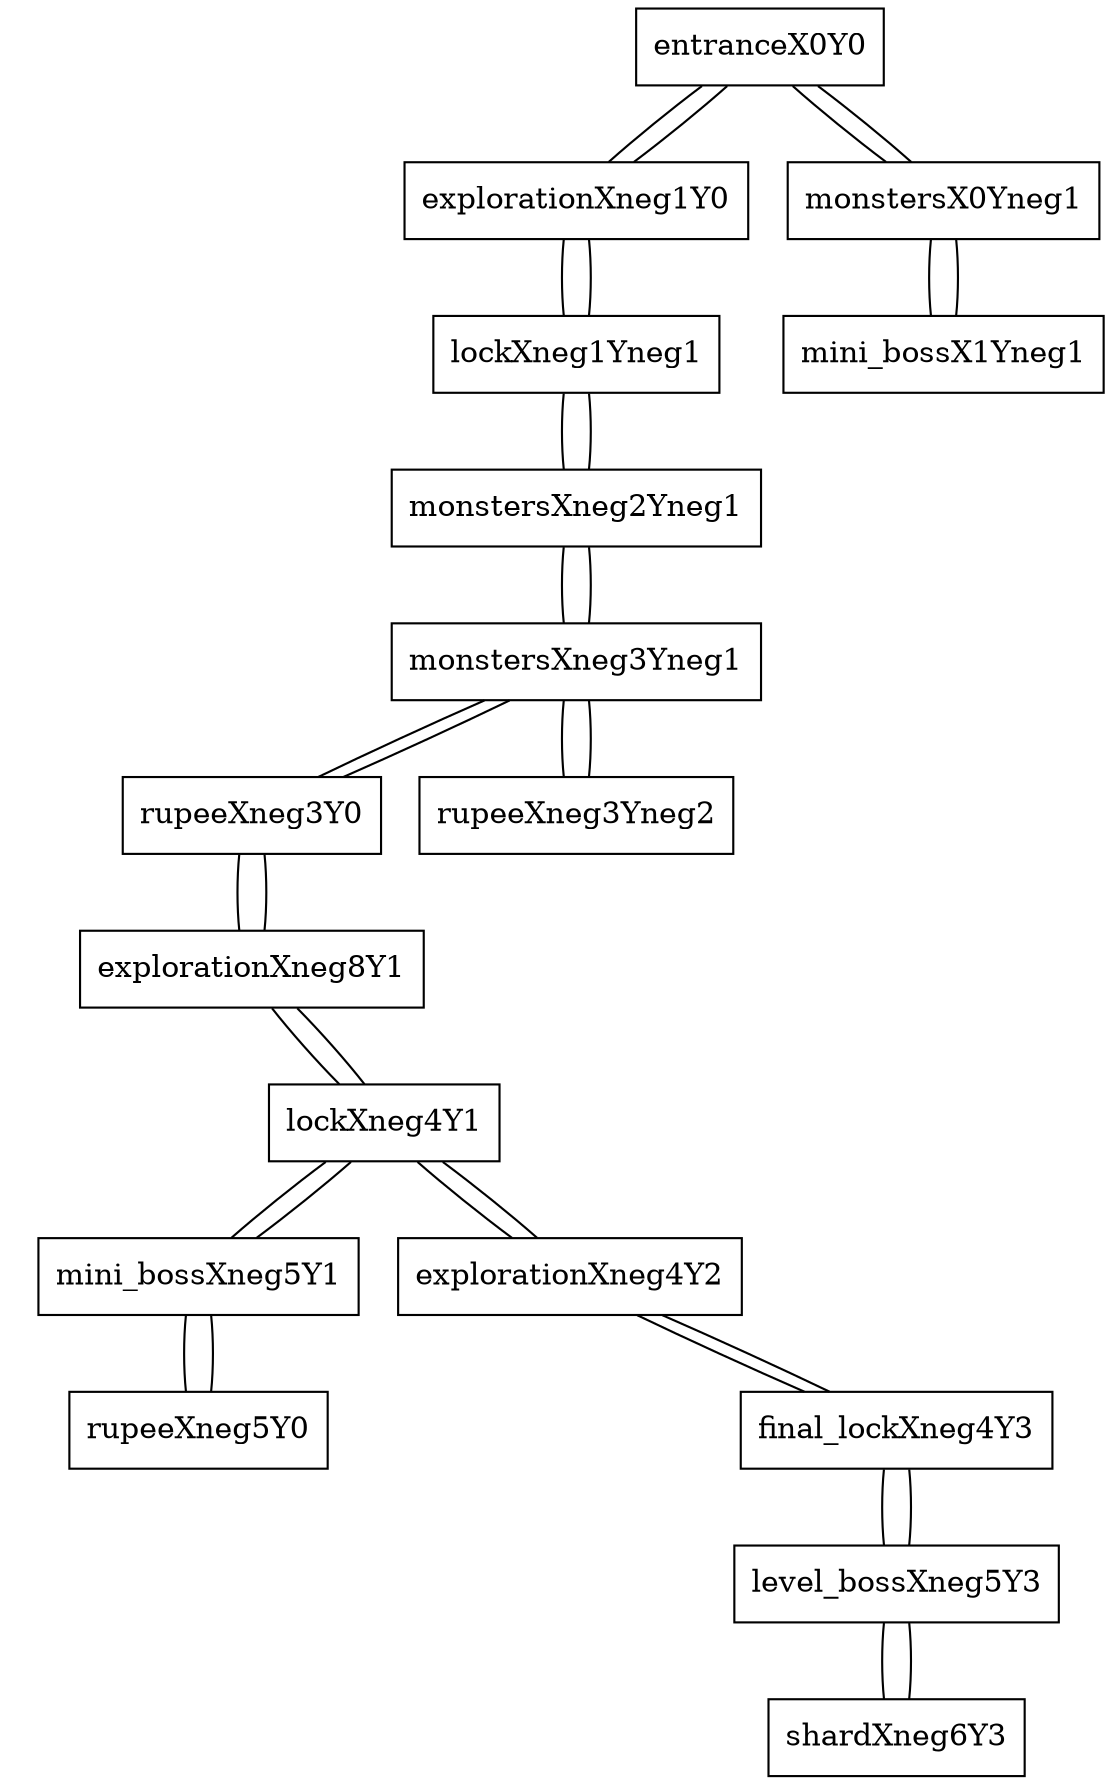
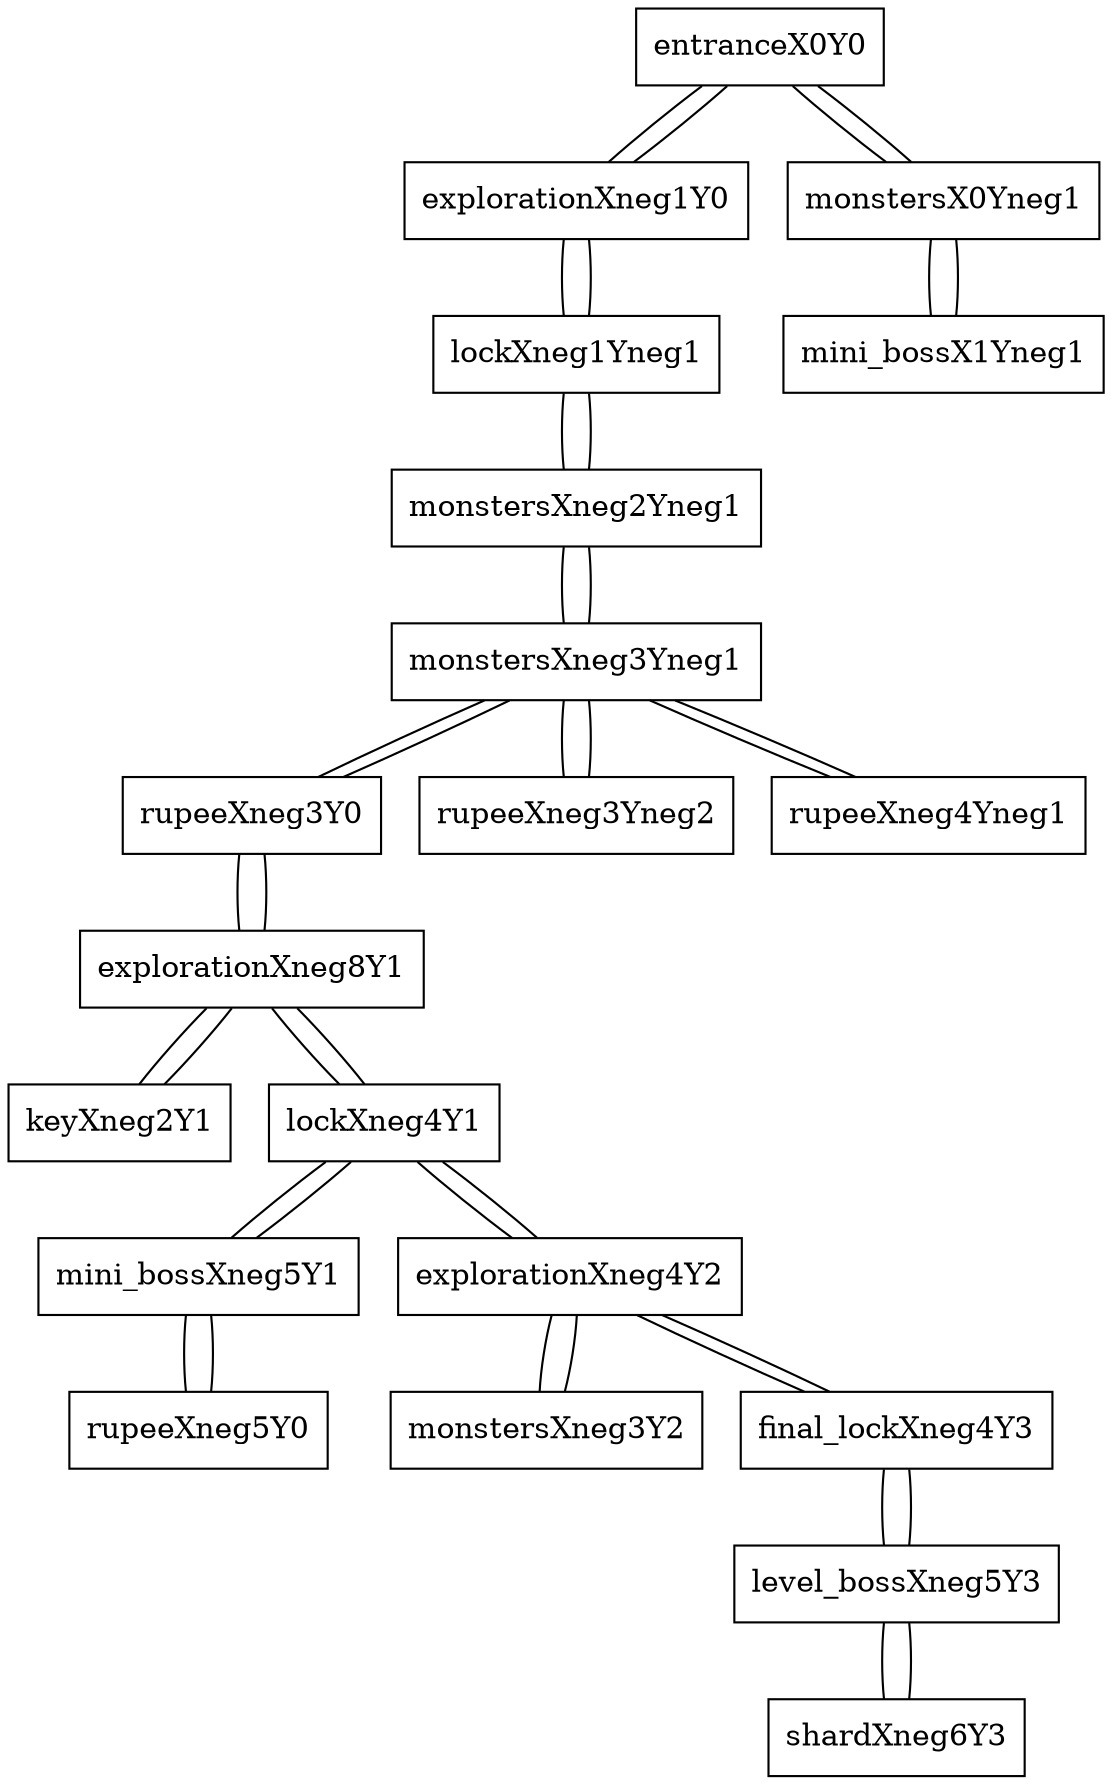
none -> (929, 815)
none -> (120, 1123)
none -> (546, 1430)
